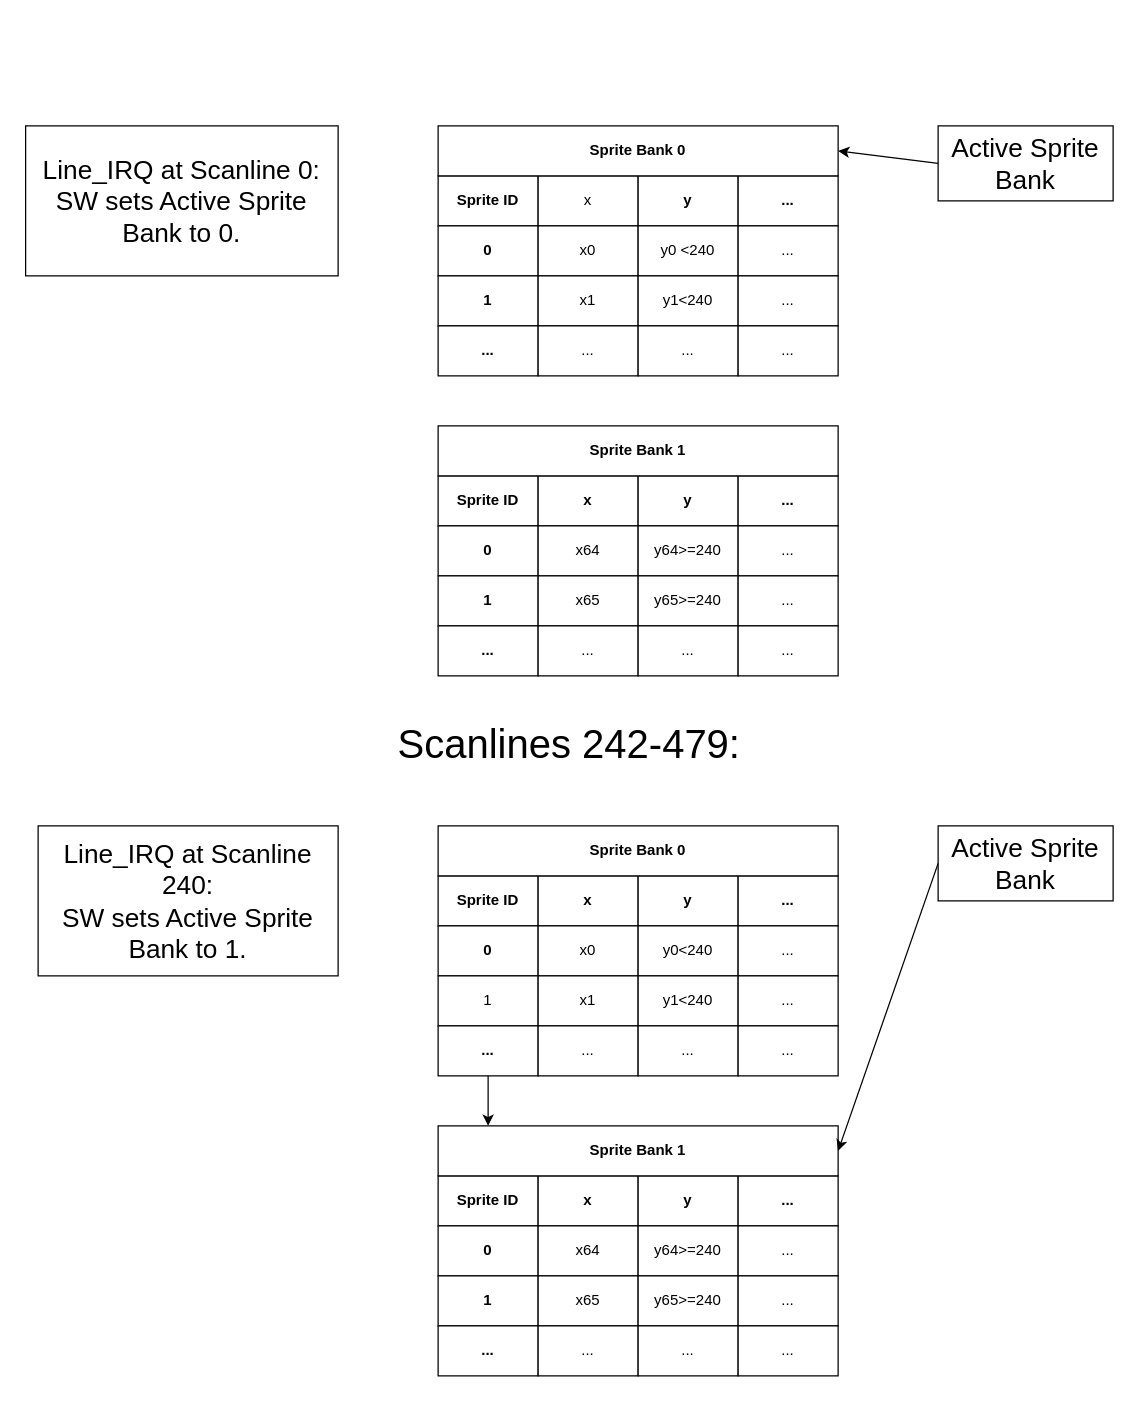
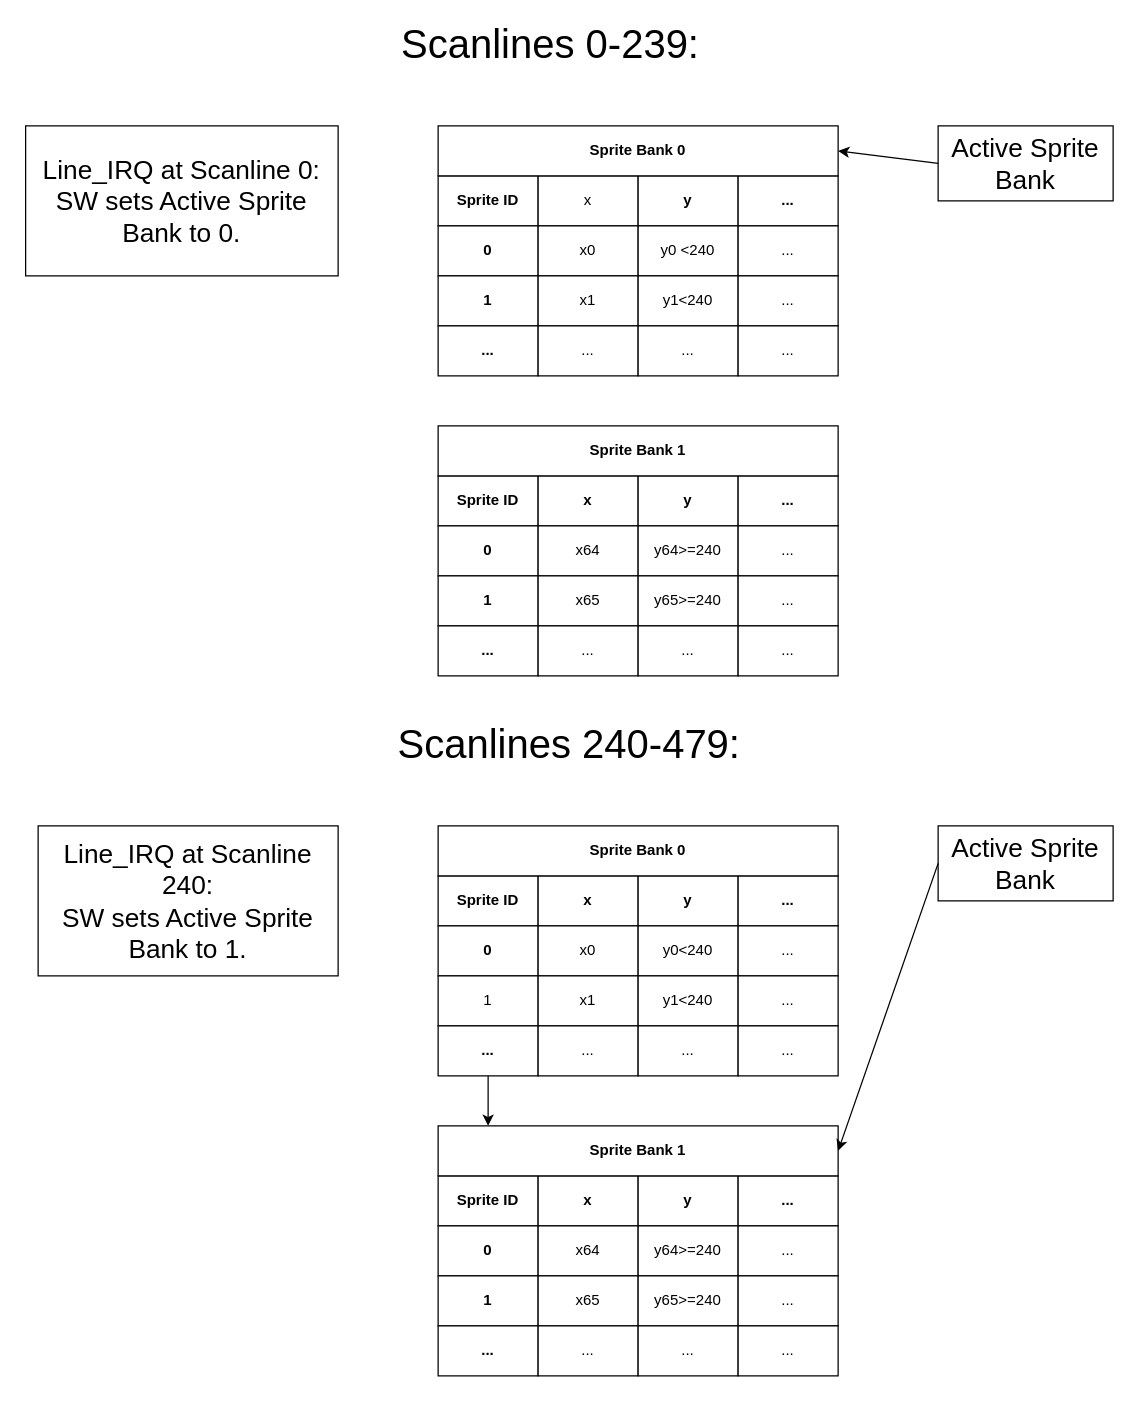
none -> (551, 44)
(569, 744) -> (569, 744)
